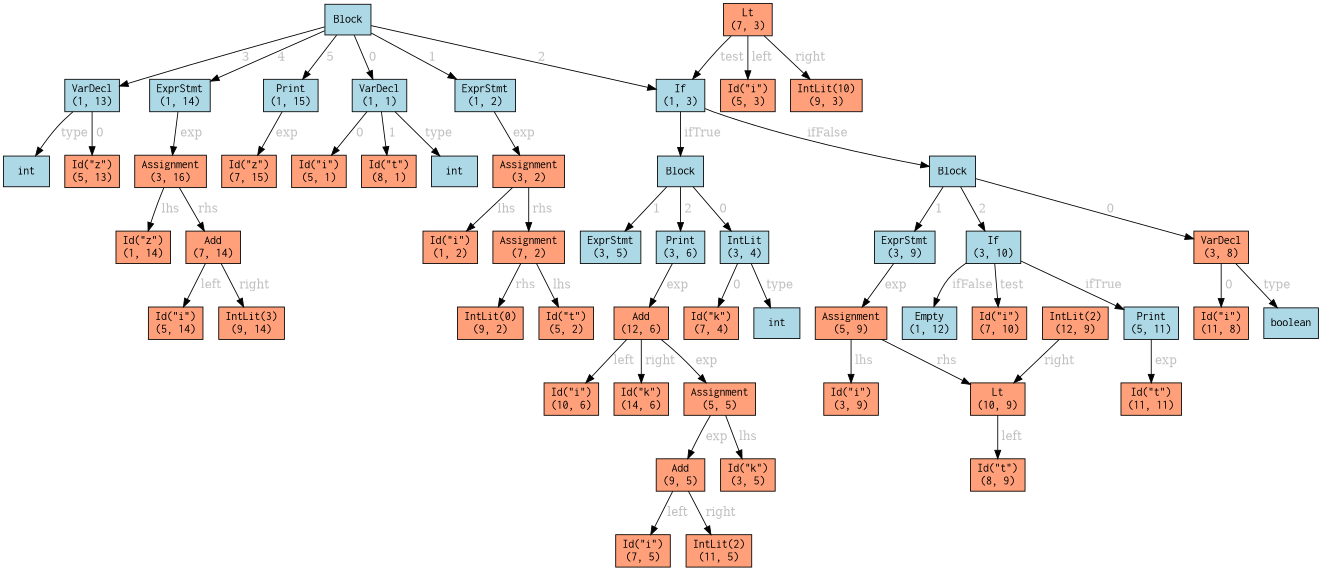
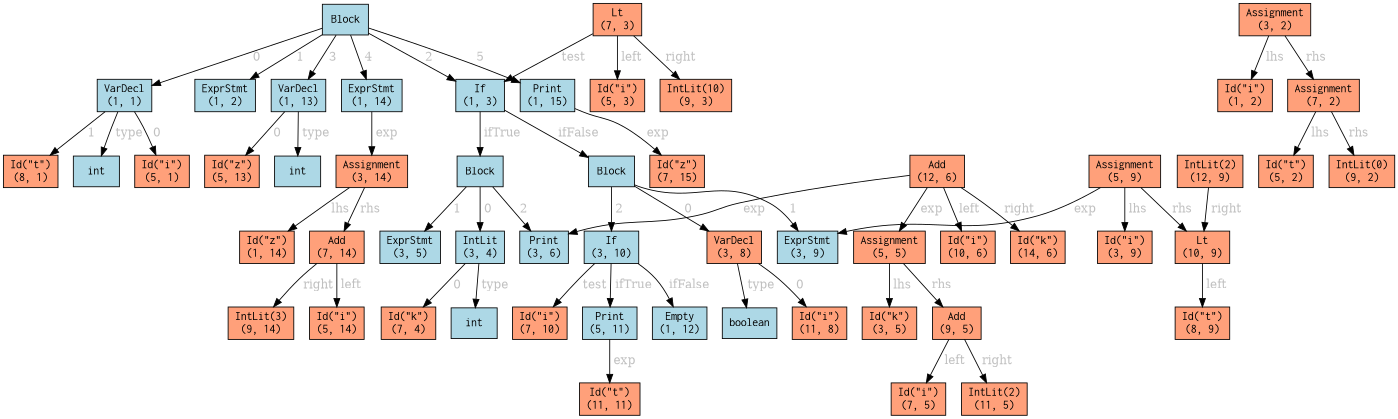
(505, 130) -> none
(171, 171) -> (372, 171)
(663, 281) -> (743, 202)
(880, 282) -> (977, 225)
(715, 437) -> (940, 285)
